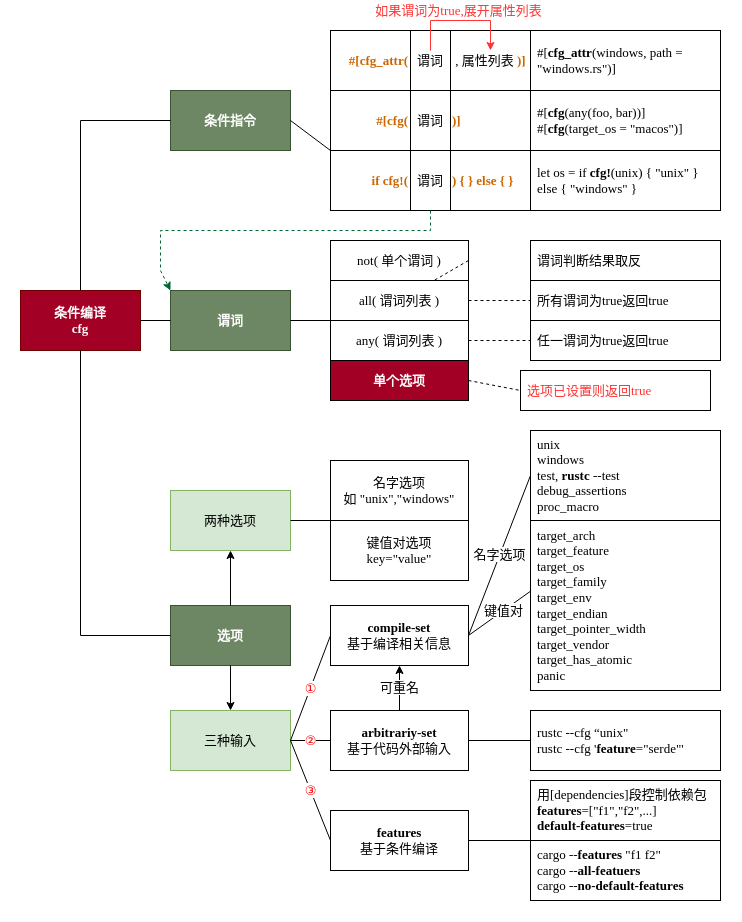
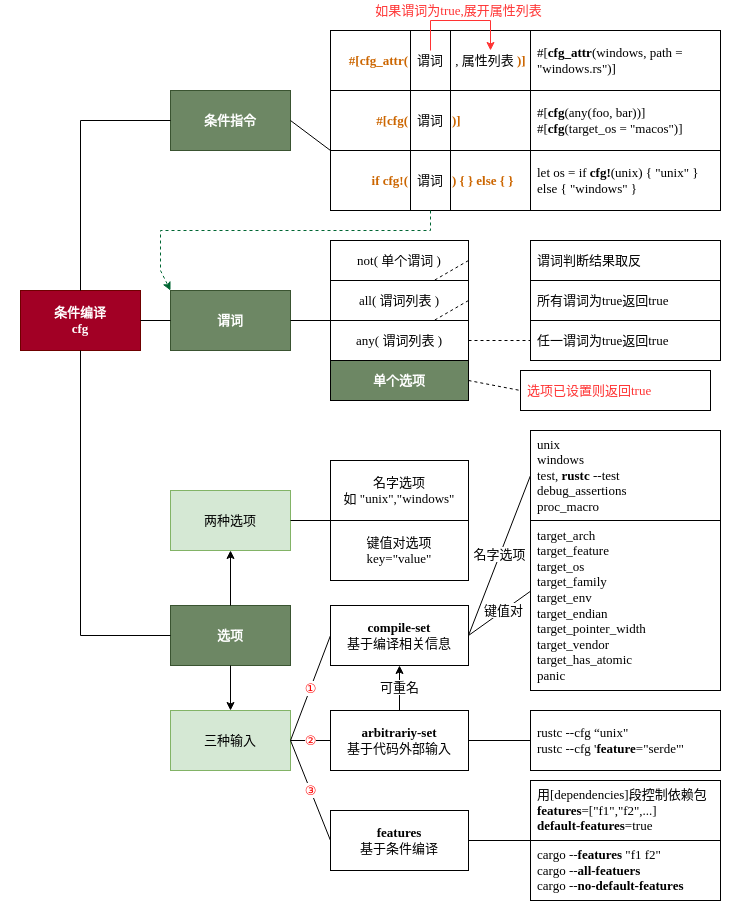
(500, 301) -> (452, 310)
(400, 381) -> (400, 381)
